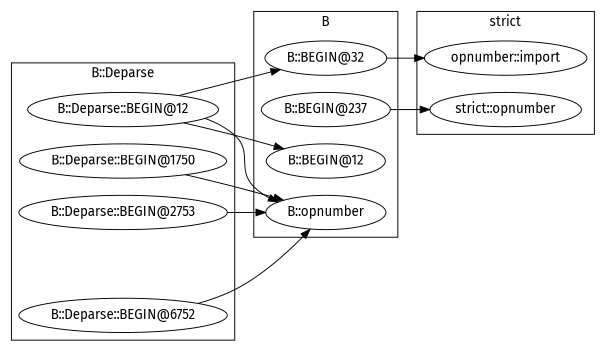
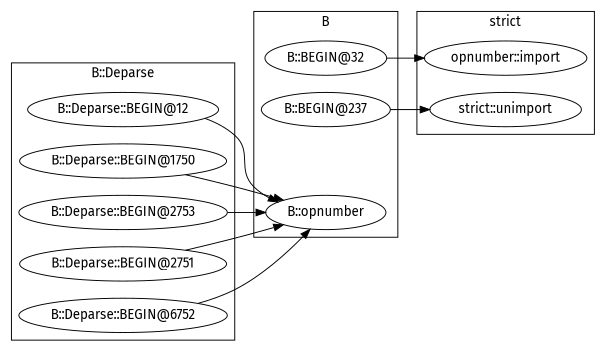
(225, 84) -> none
(506, 110) -> (506, 110)
(326, 161) -> none
none -> (123, 264)
